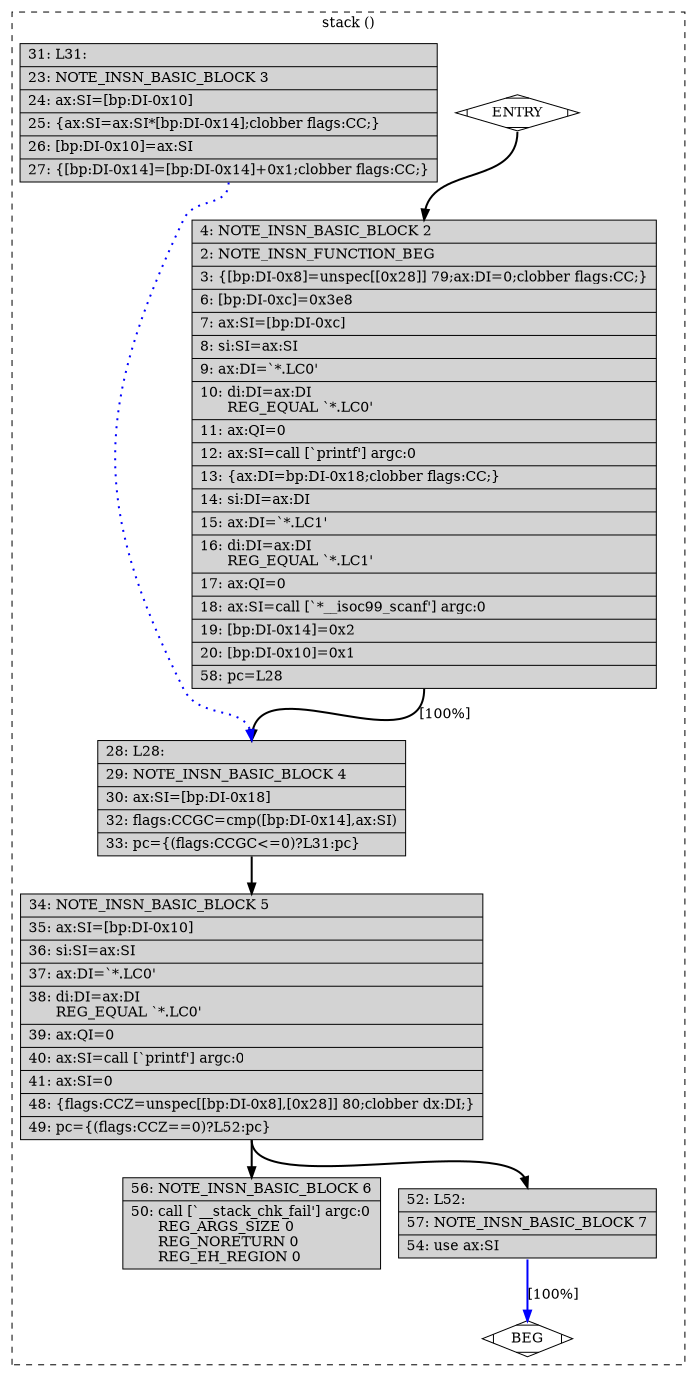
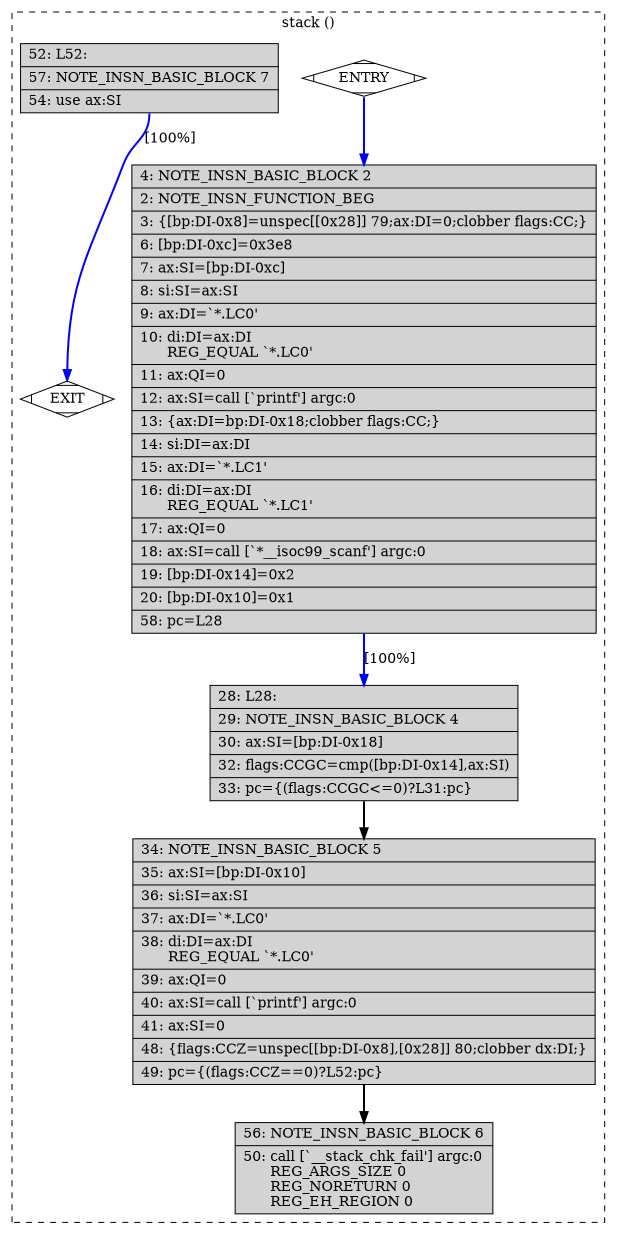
(229, 113) -> none
(476, 174) -> (364, 126)
(343, 715) -> (364, 654)
(385, 1164) -> none
(527, 1339) -> (67, 399)
